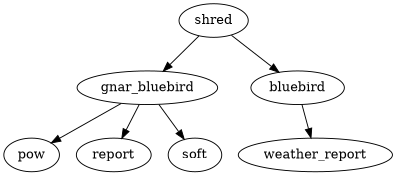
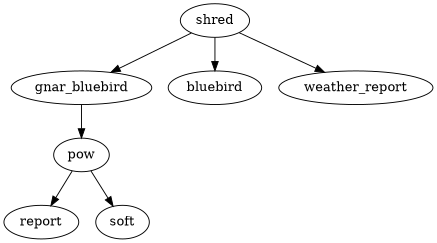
(133, 117) -> (64, 184)
(305, 117) -> (278, 51)
(169, 118) -> (99, 184)
